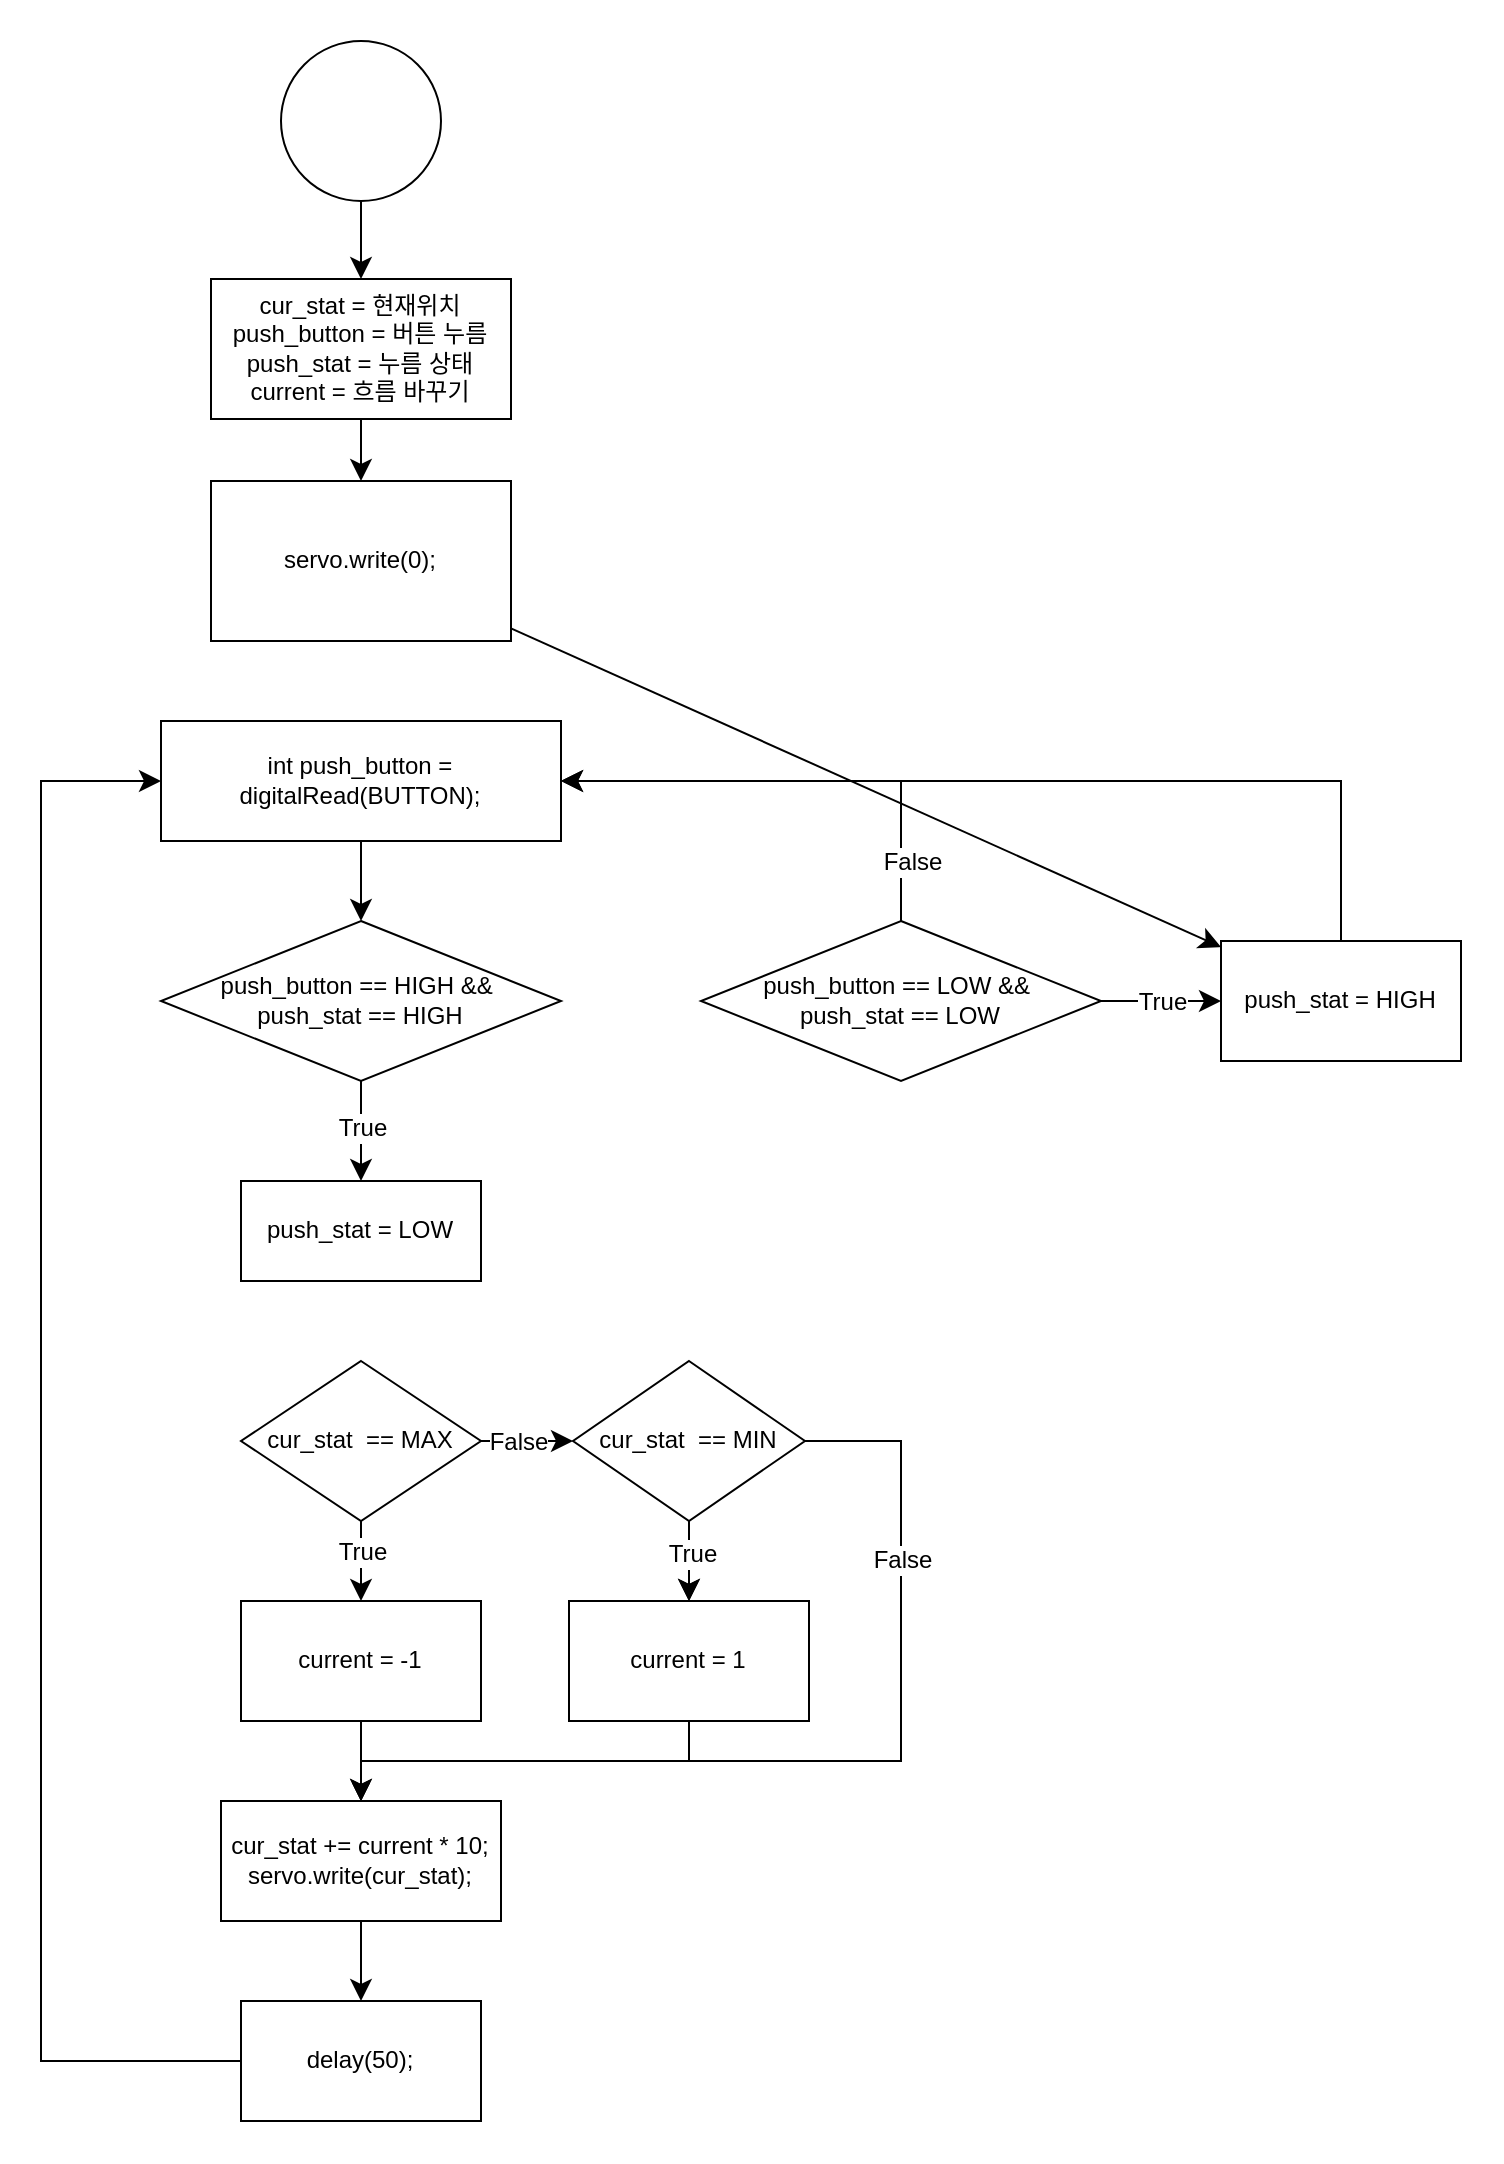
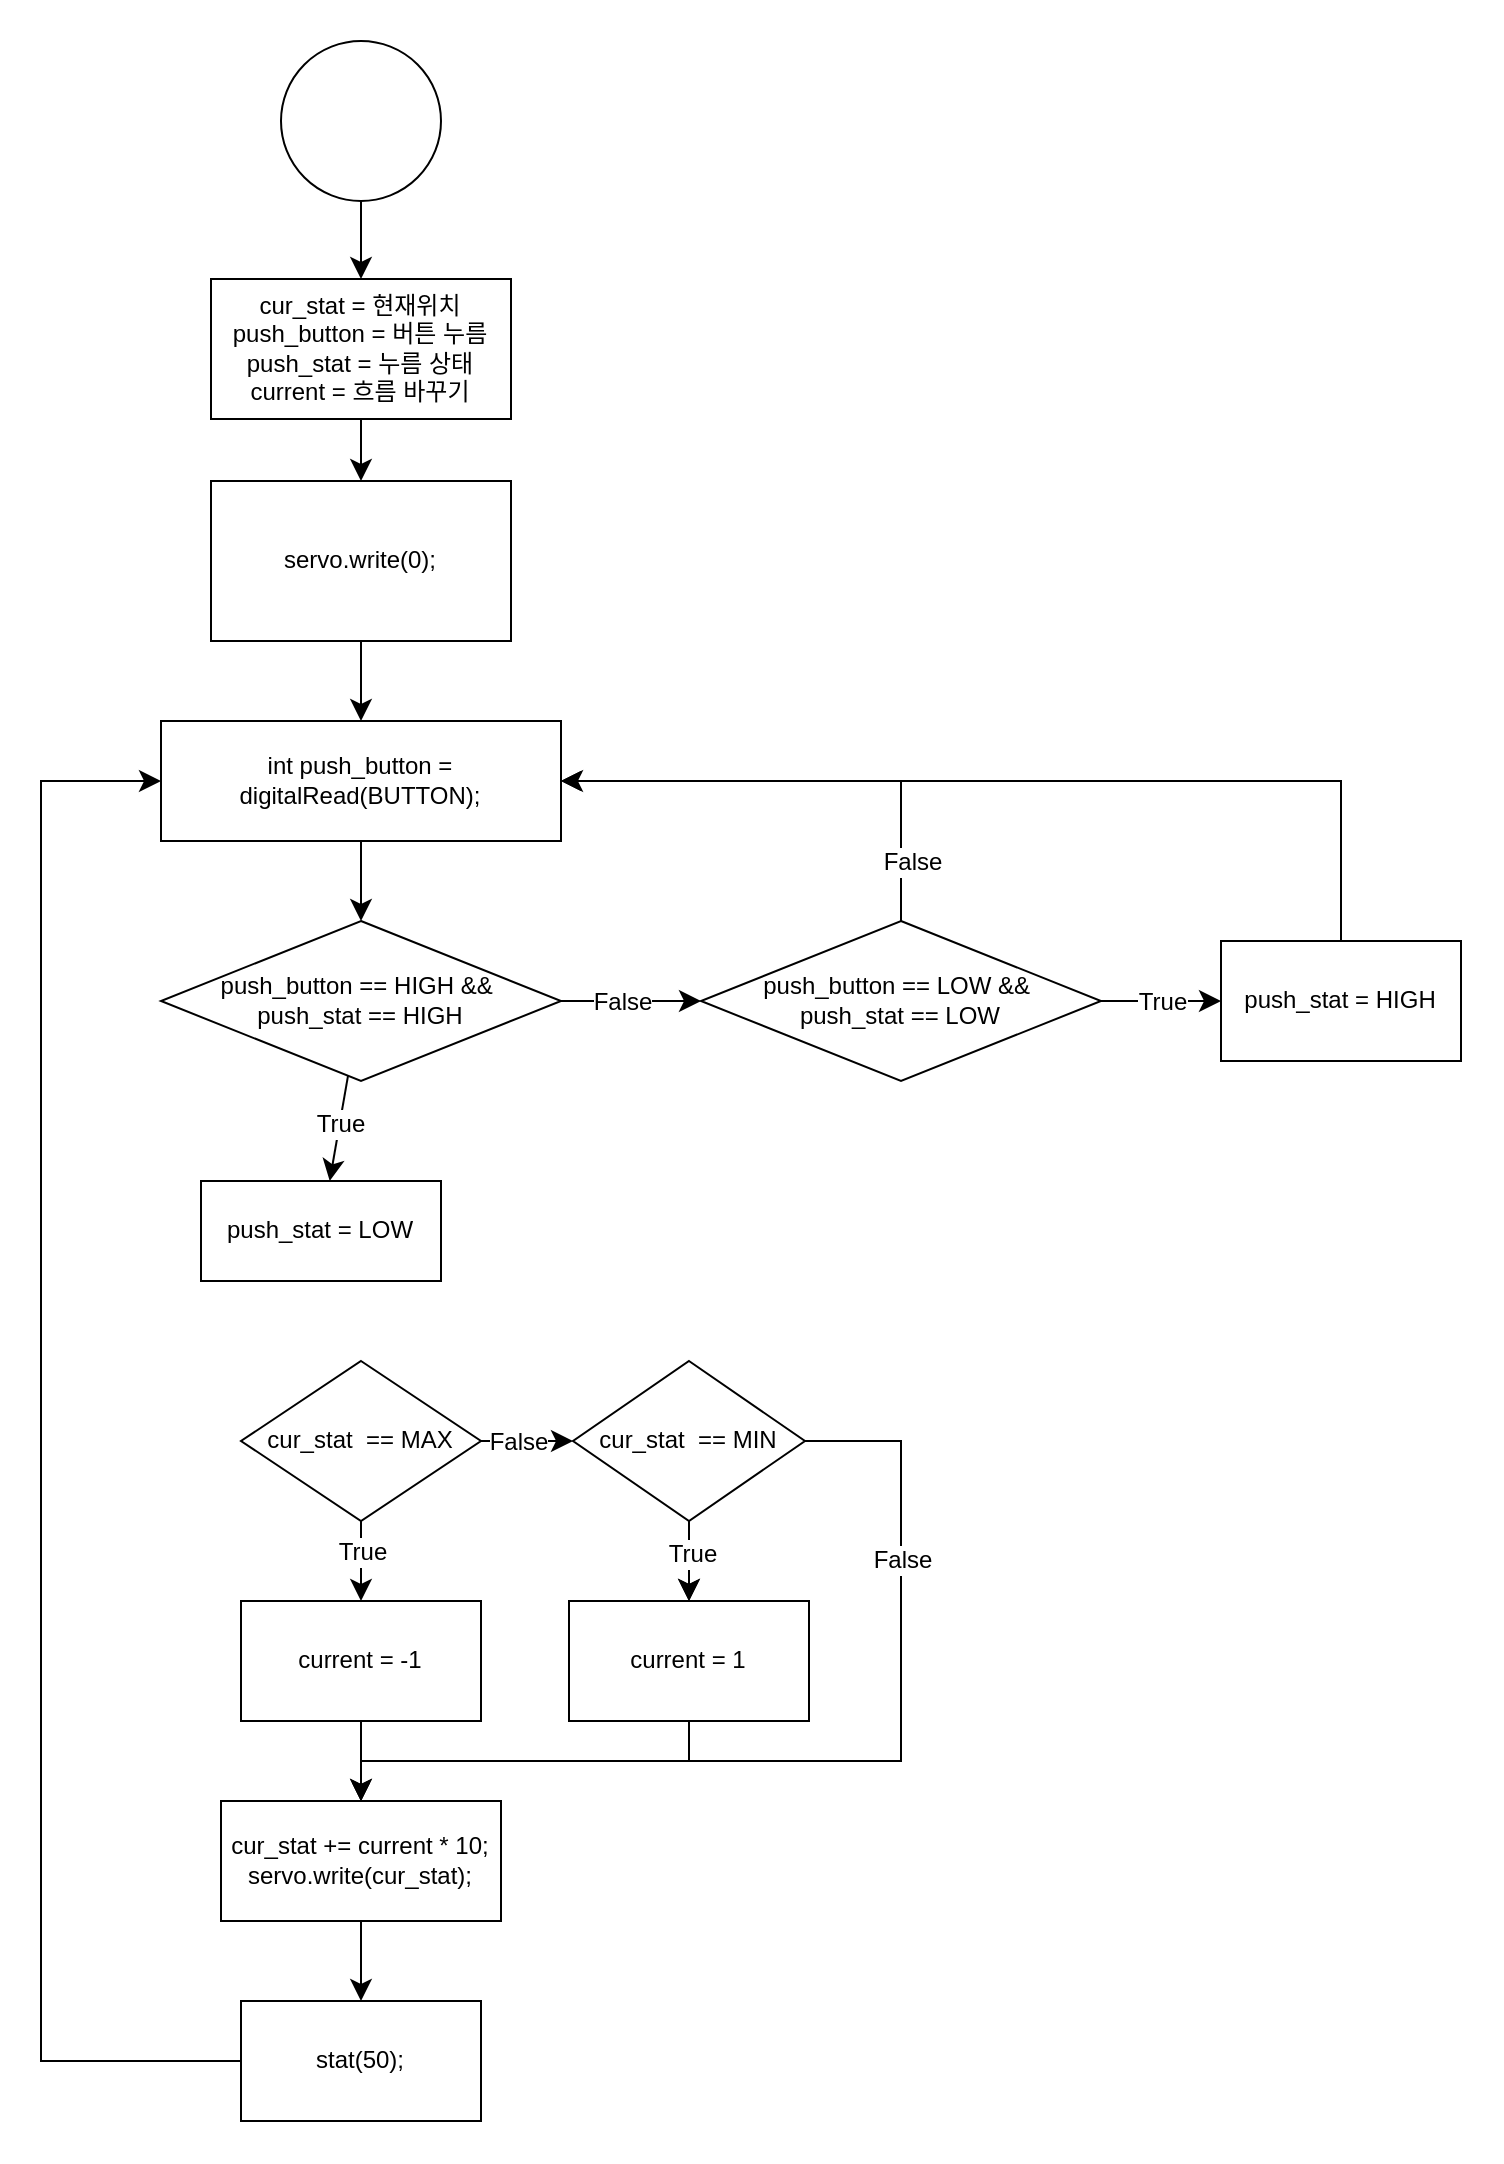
(678, 703) -> (361, 674)
(901, 800) -> (901, 800)
none -> (624, 1001)
(361, 1231) -> (321, 1231)
(361, 2061) -> (361, 2061)
